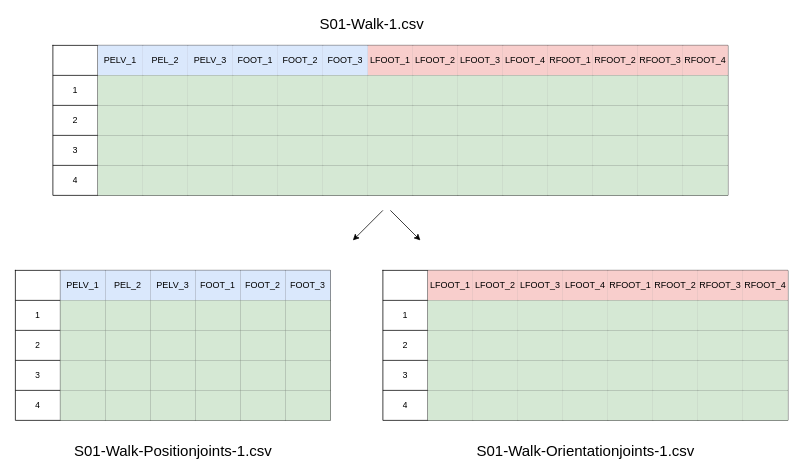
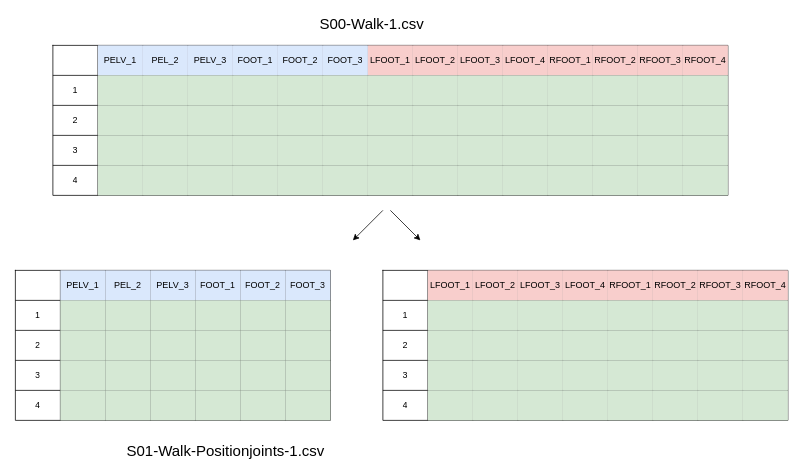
(372, 23) -> (372, 23)
(173, 450) -> (225, 450)
(585, 450) -> none
